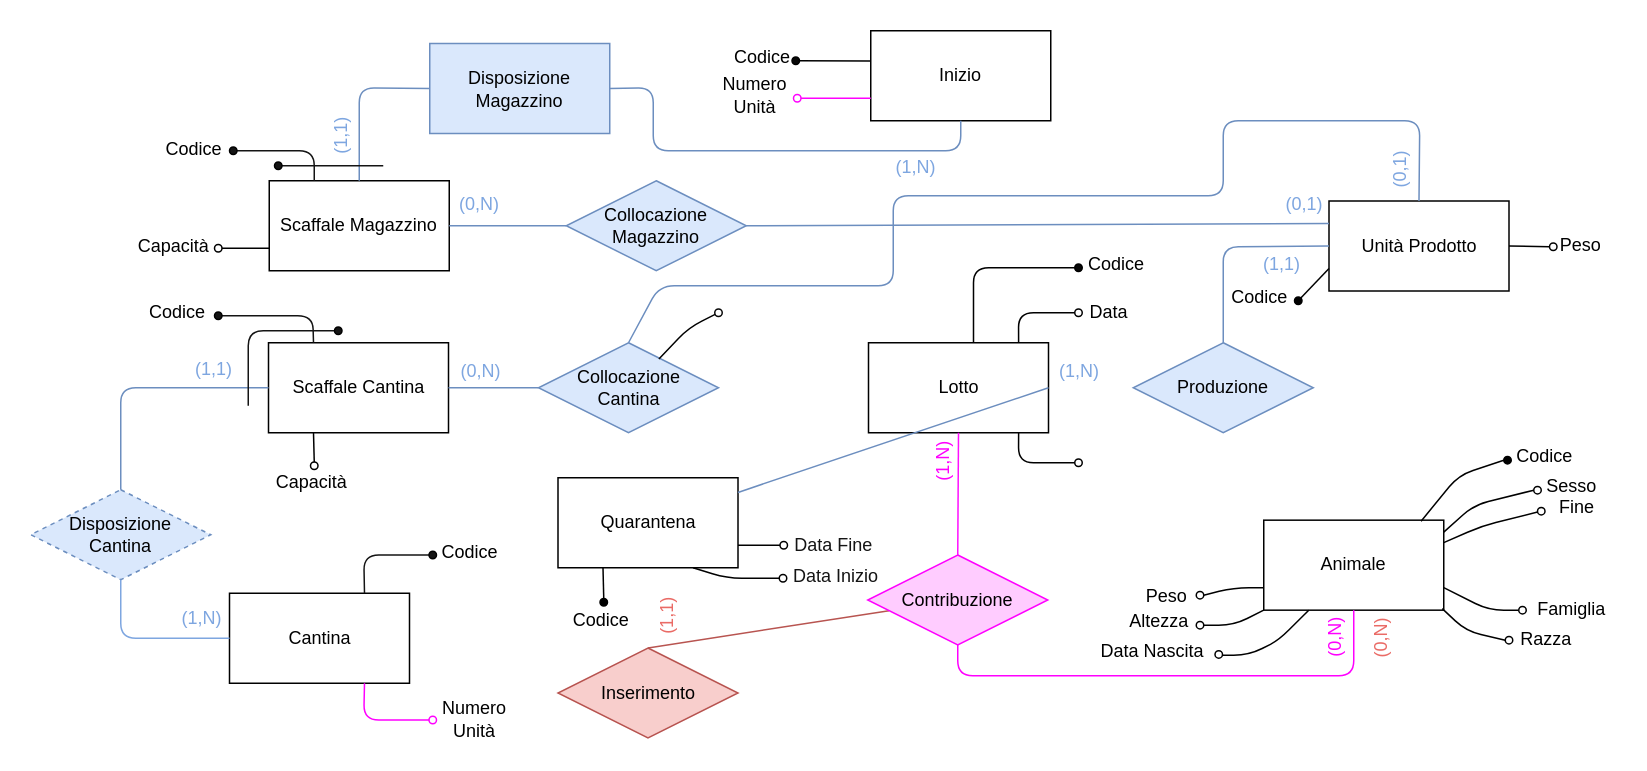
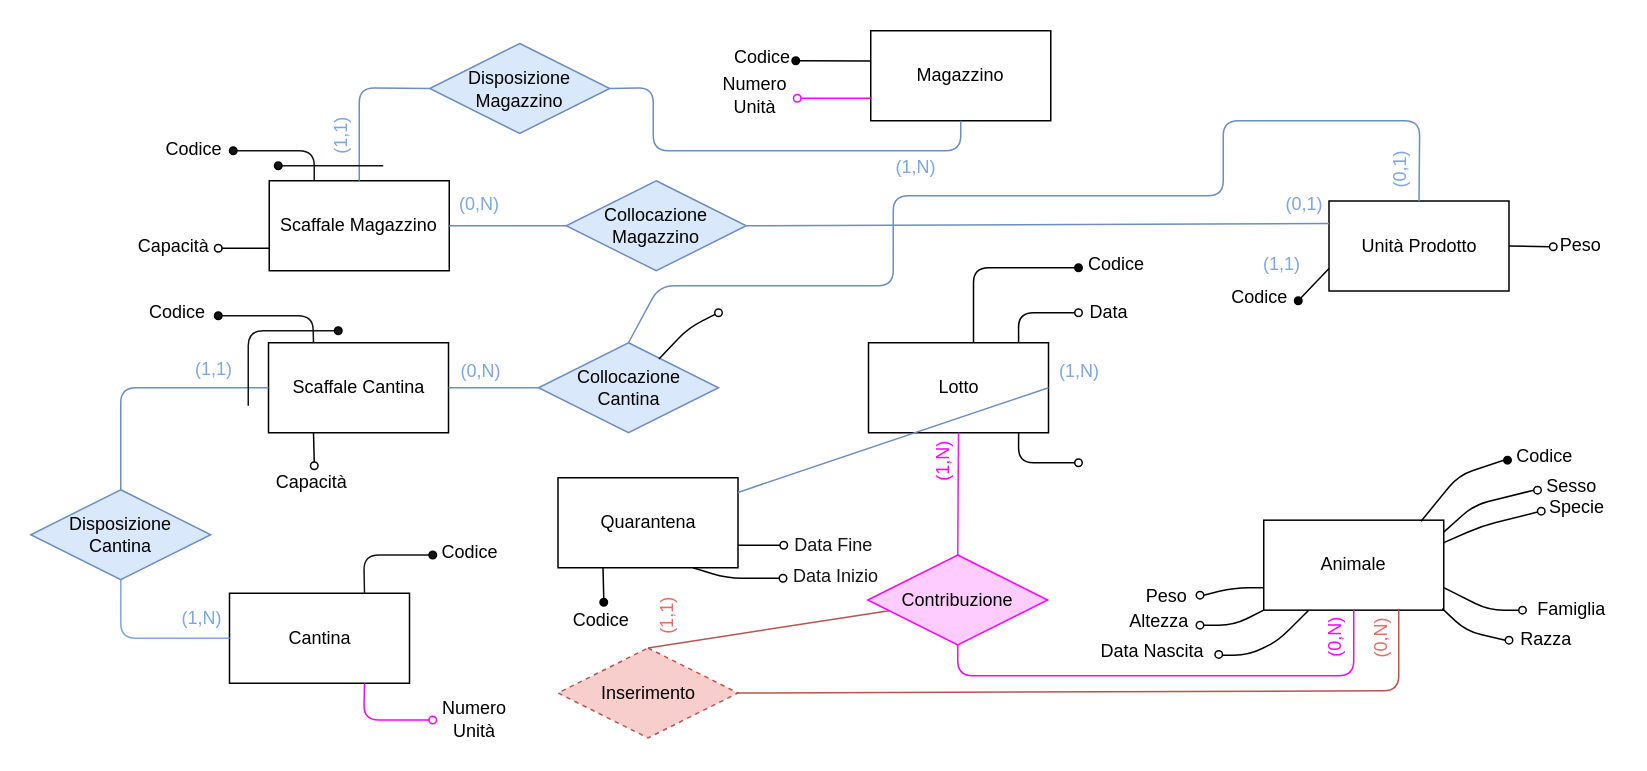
(961, 76) -> (961, 76)
(520, 89) -> (520, 89)
(1231, 248) -> none
(1223, 388) -> none
(1577, 508) -> (1577, 508)
(121, 535) -> (121, 535)
none -> (1103, 692)
(648, 693) -> (648, 693)
